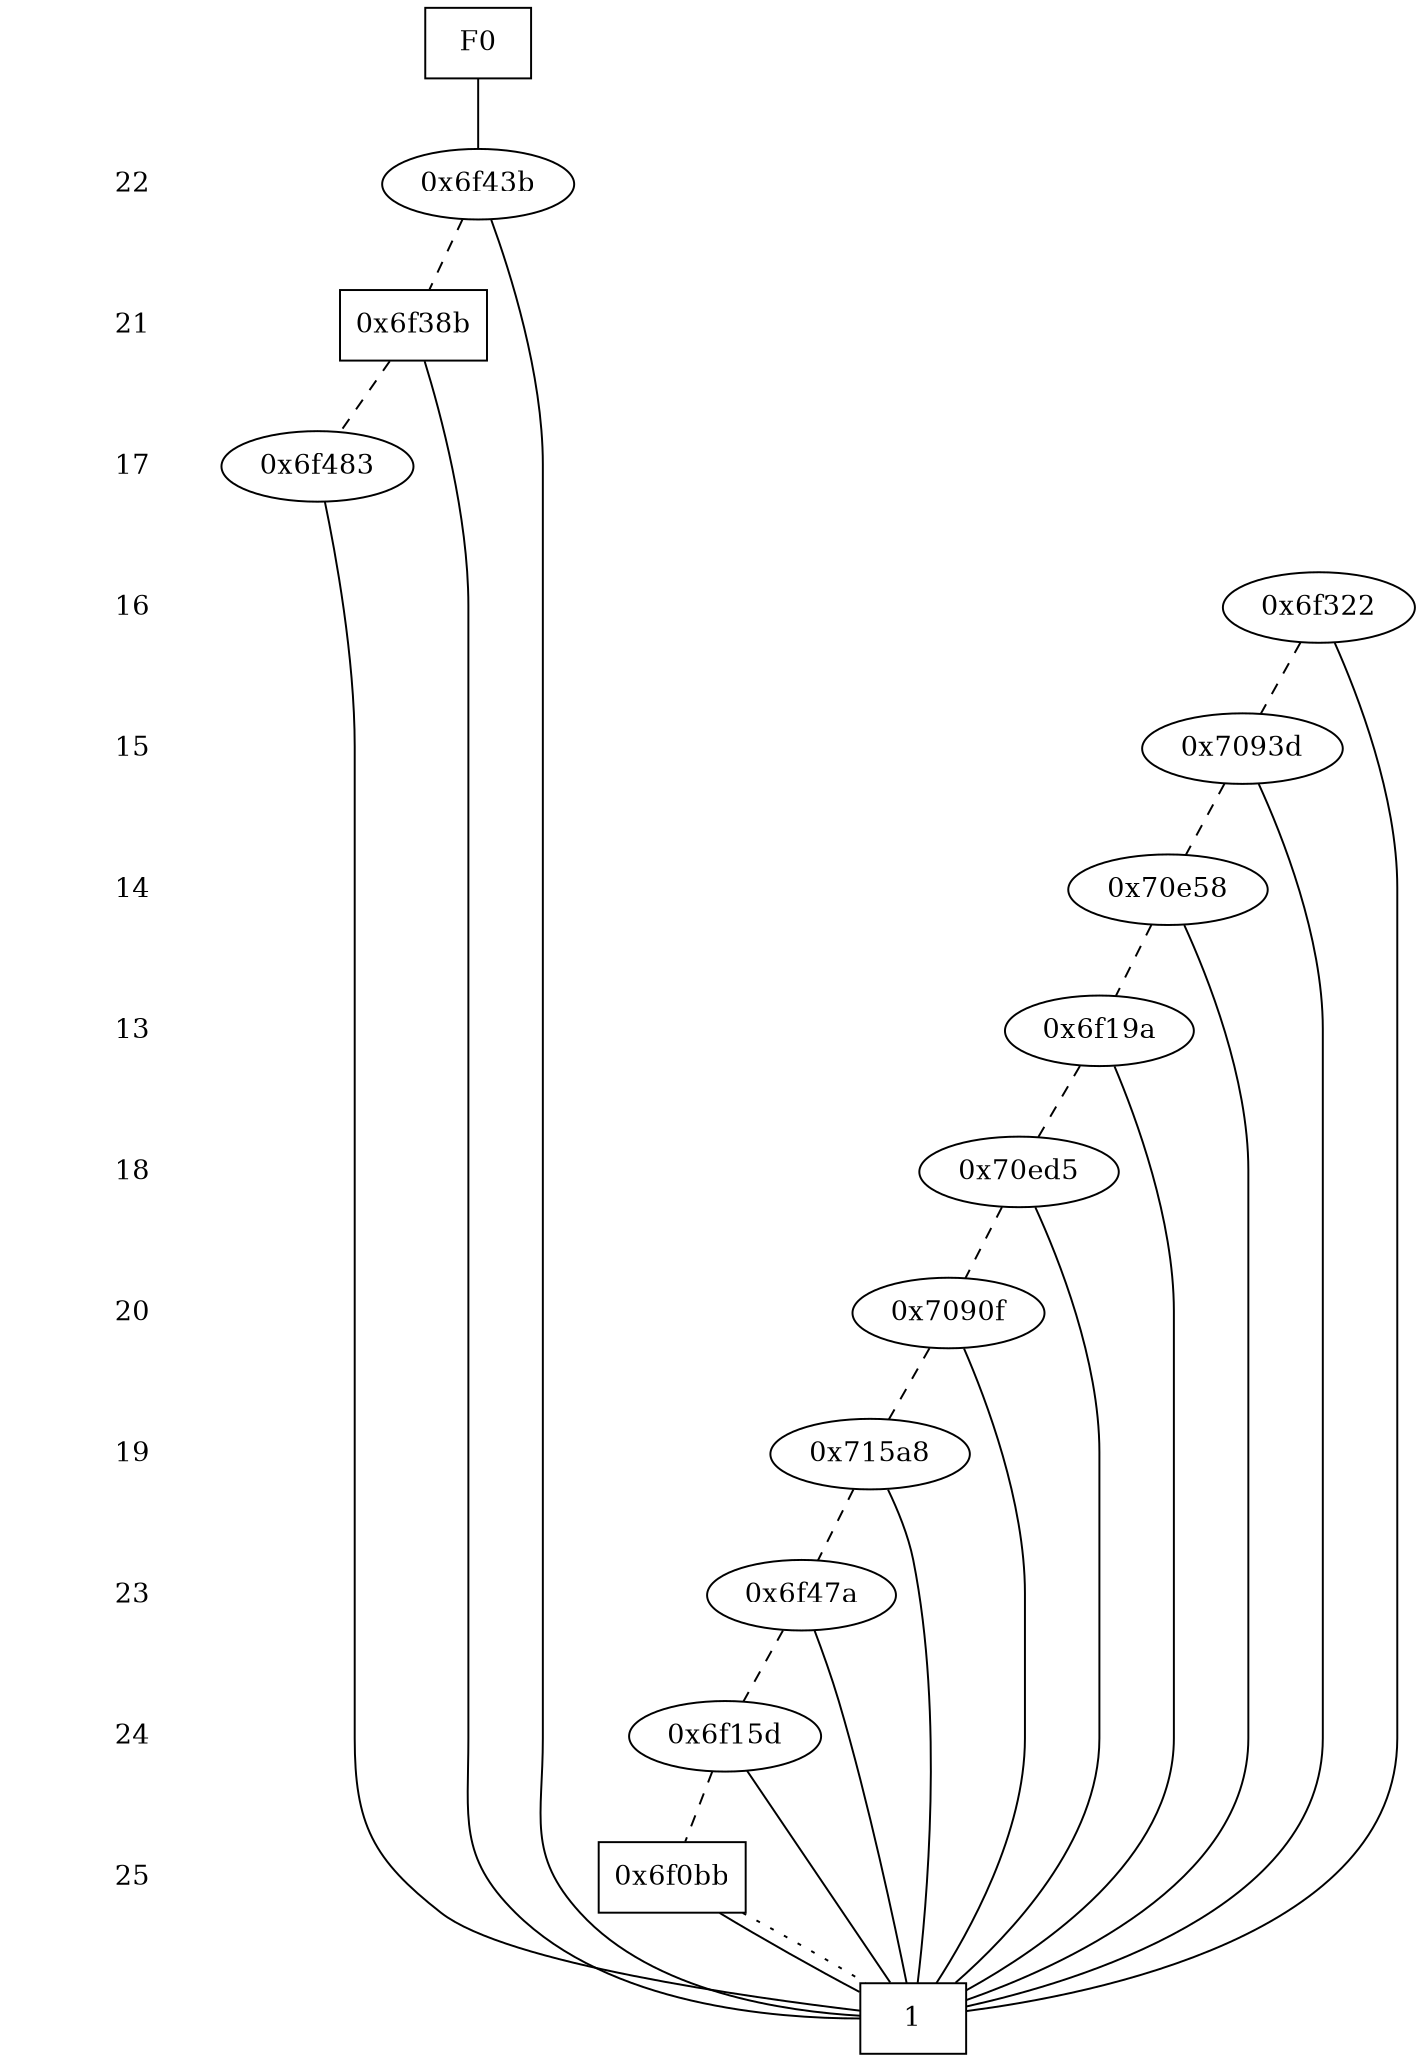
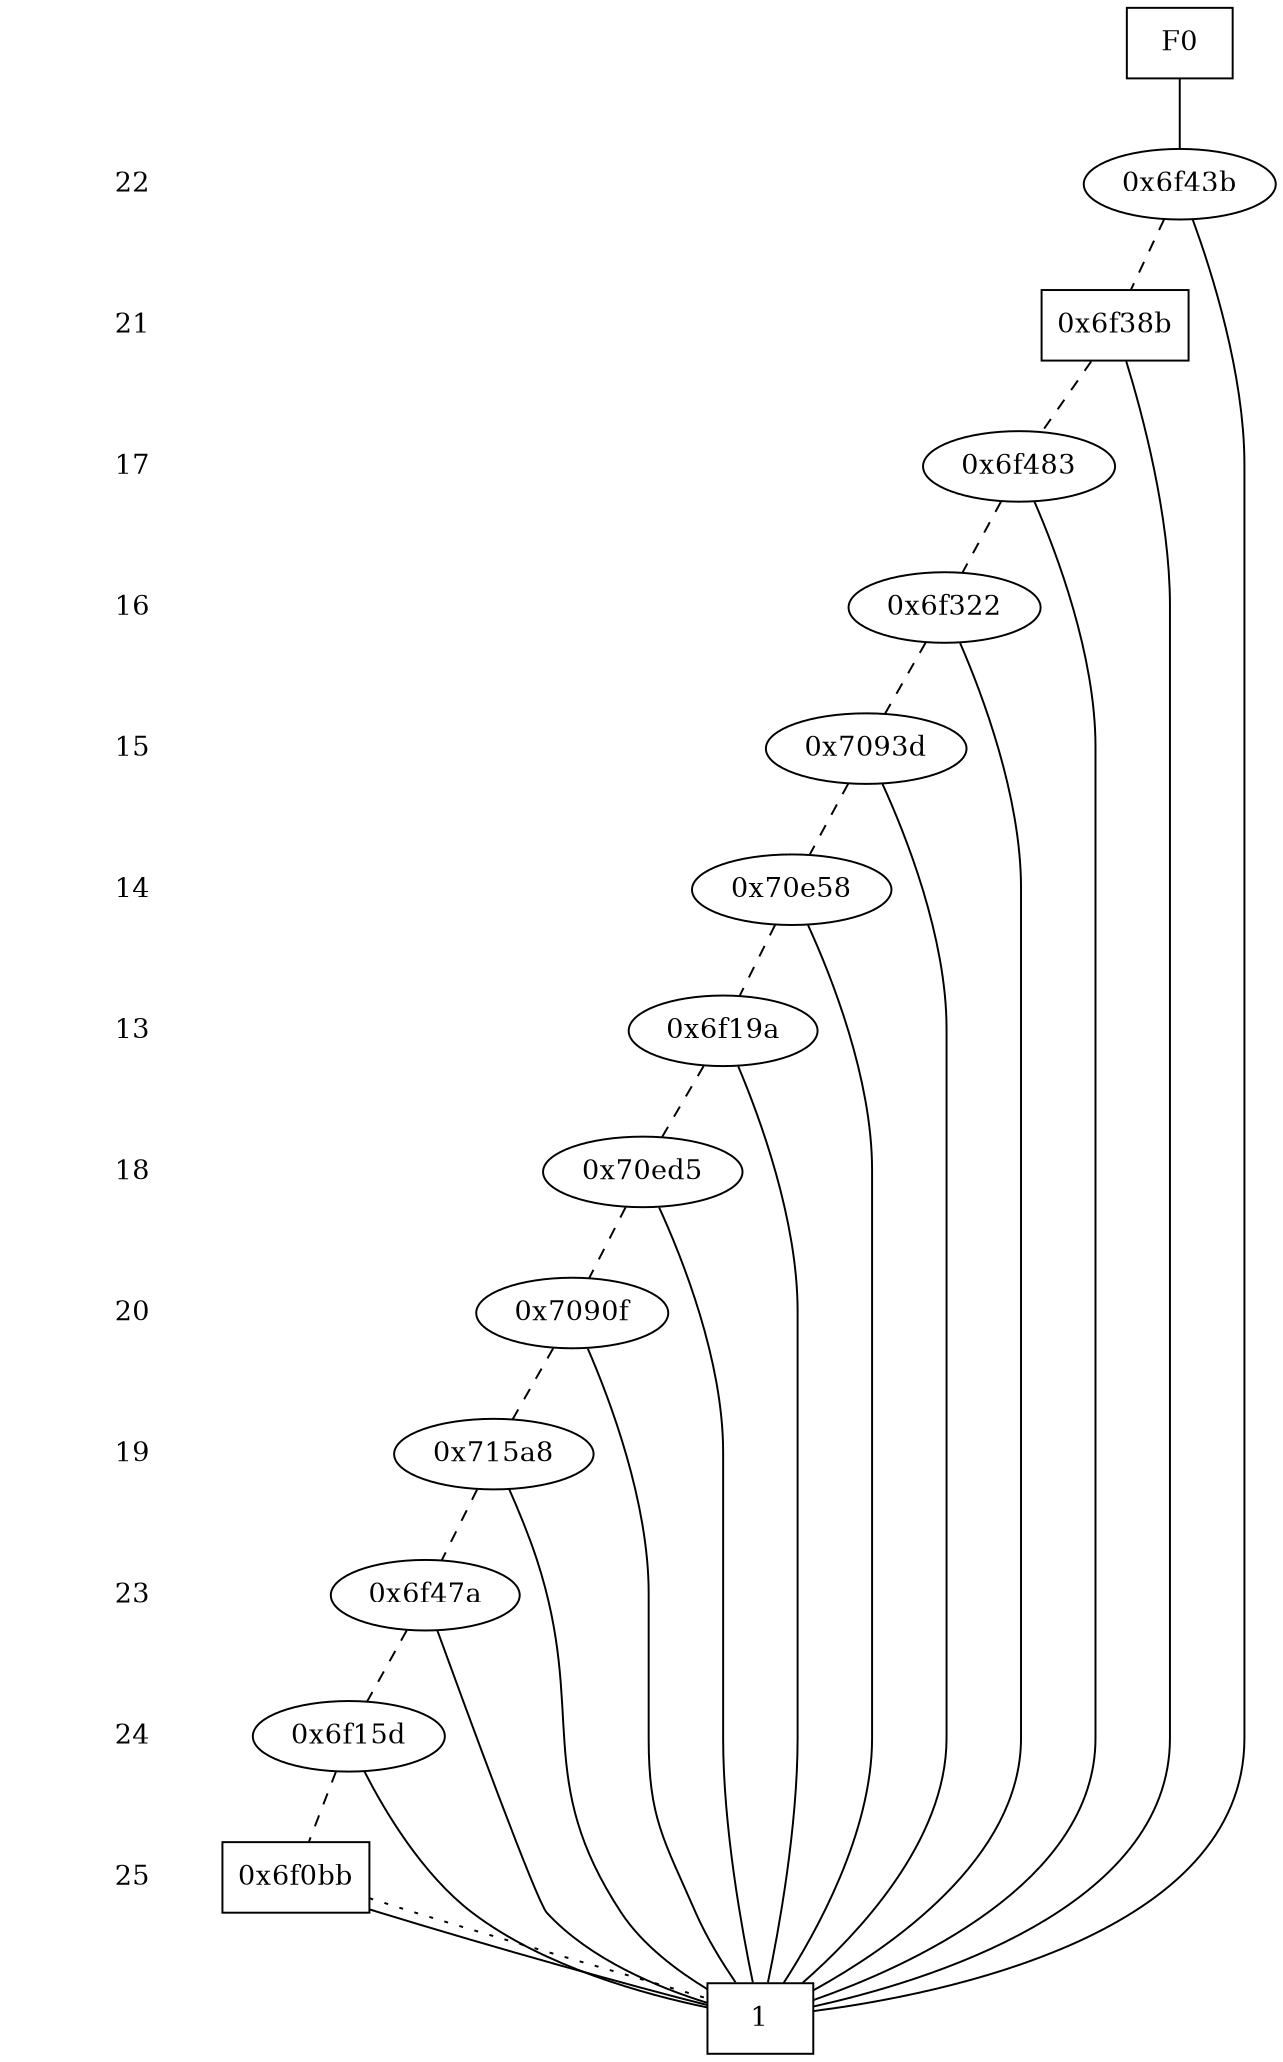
none -> (982, 537)
